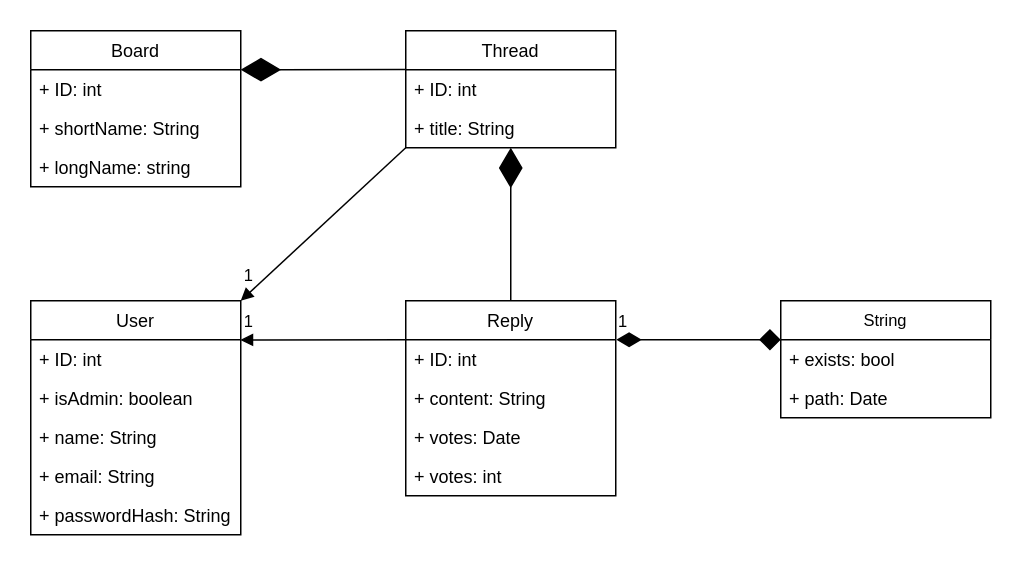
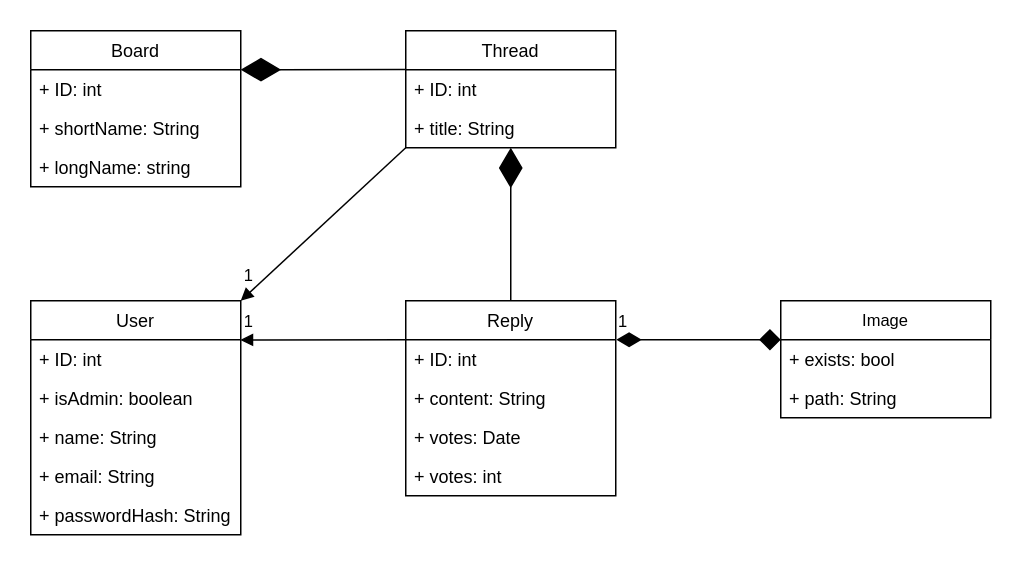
(885, 321) -> (885, 321)
(842, 399) -> (850, 399)
